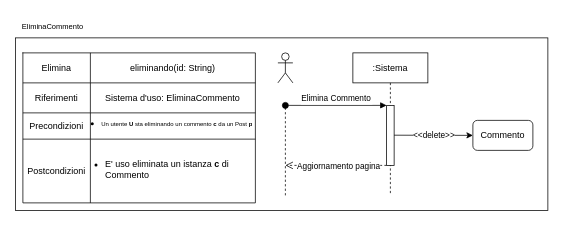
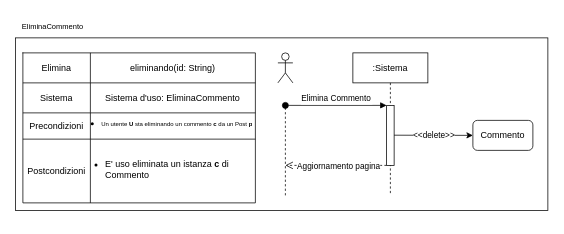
(57, 98) -> (57, 98)
